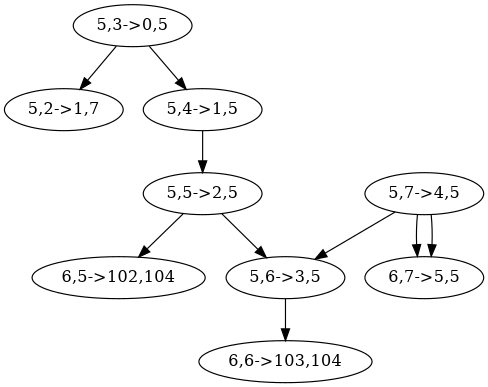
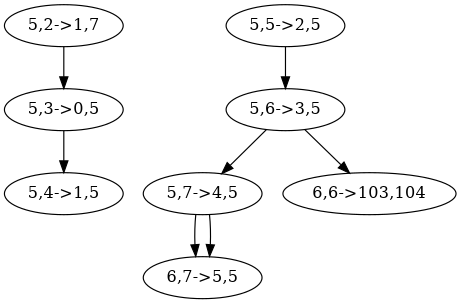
(102, 63) -> (64, 62)
(203, 146) -> none
(360, 233) -> (248, 147)
(119, 278) -> none
